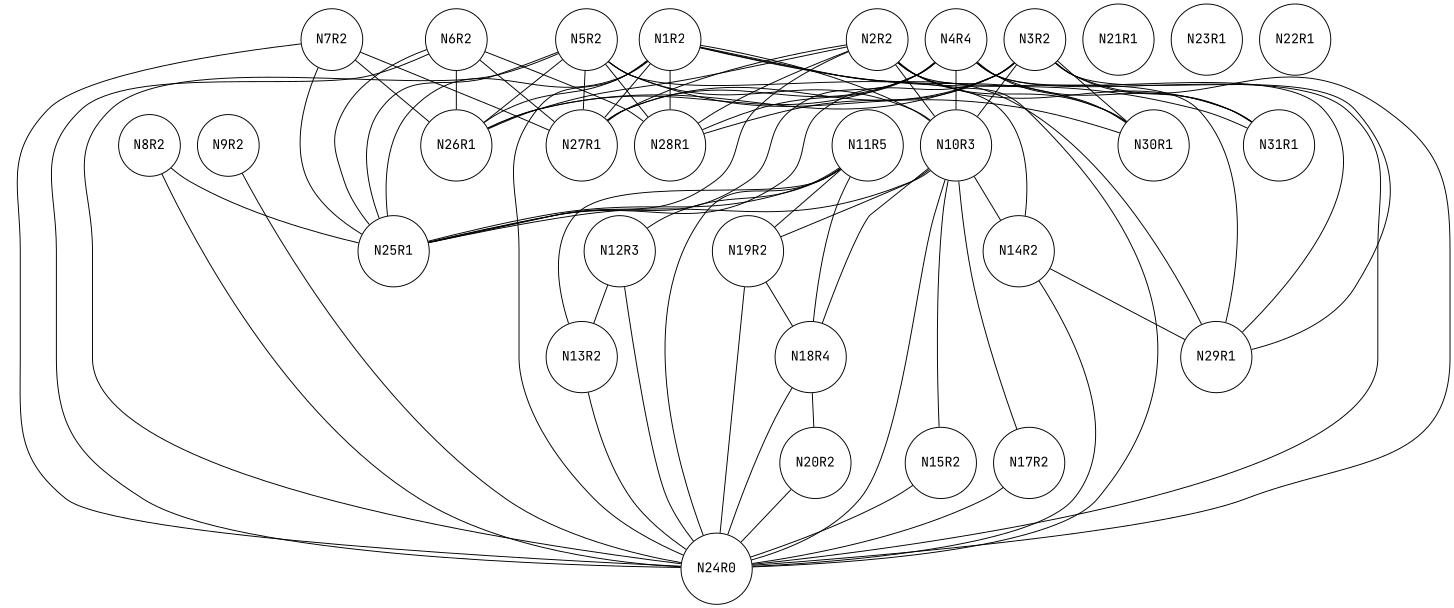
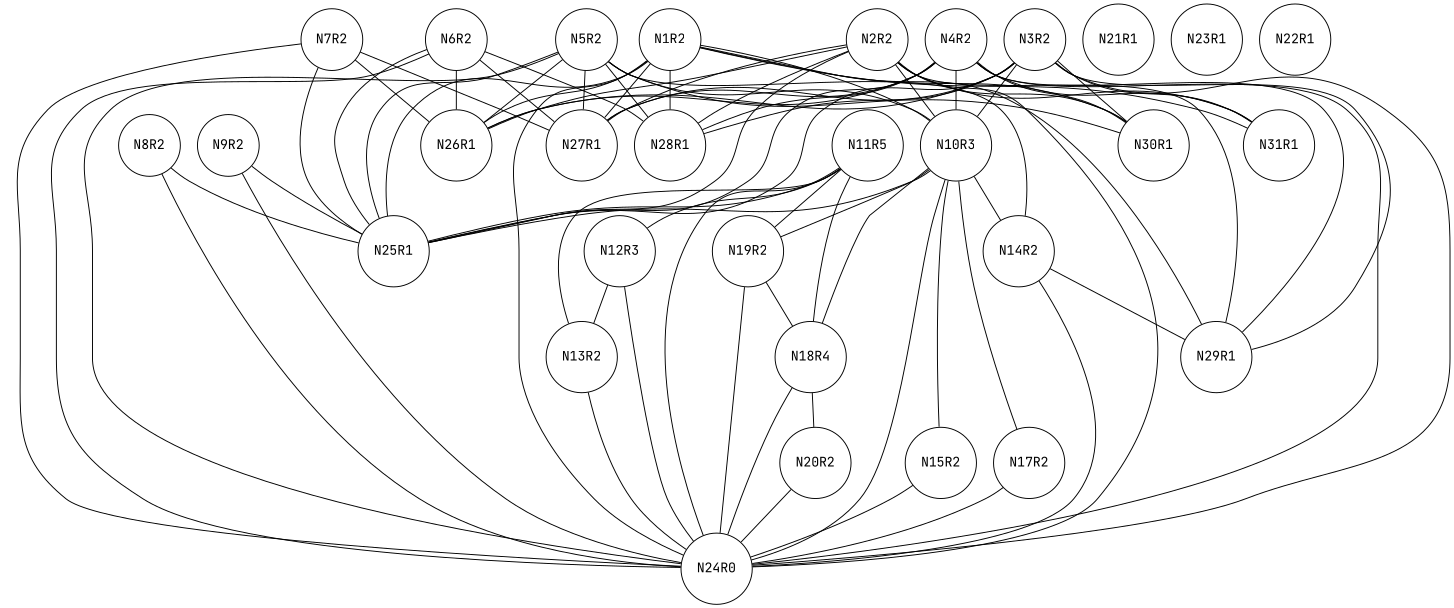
(956, 40) -> (956, 40)
none -> (306, 202)
